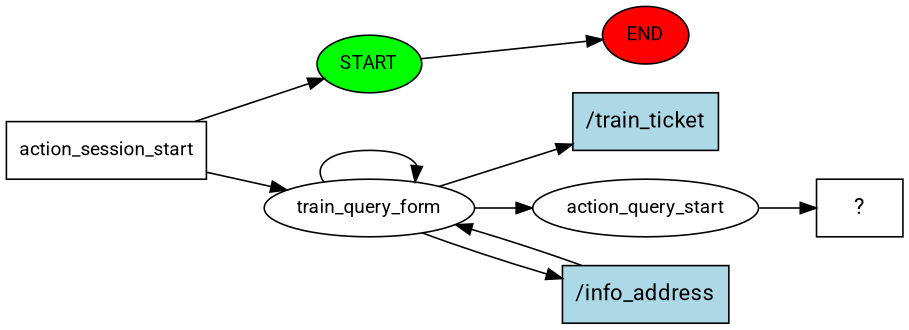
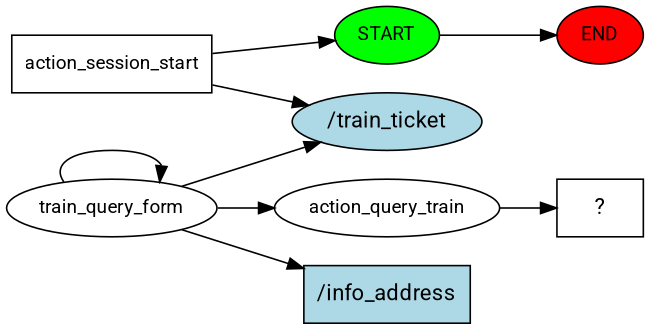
(646, 122) -> (387, 122)
(239, 179) -> (253, 93)
(646, 208) -> (387, 208)
(527, 247) -> none
